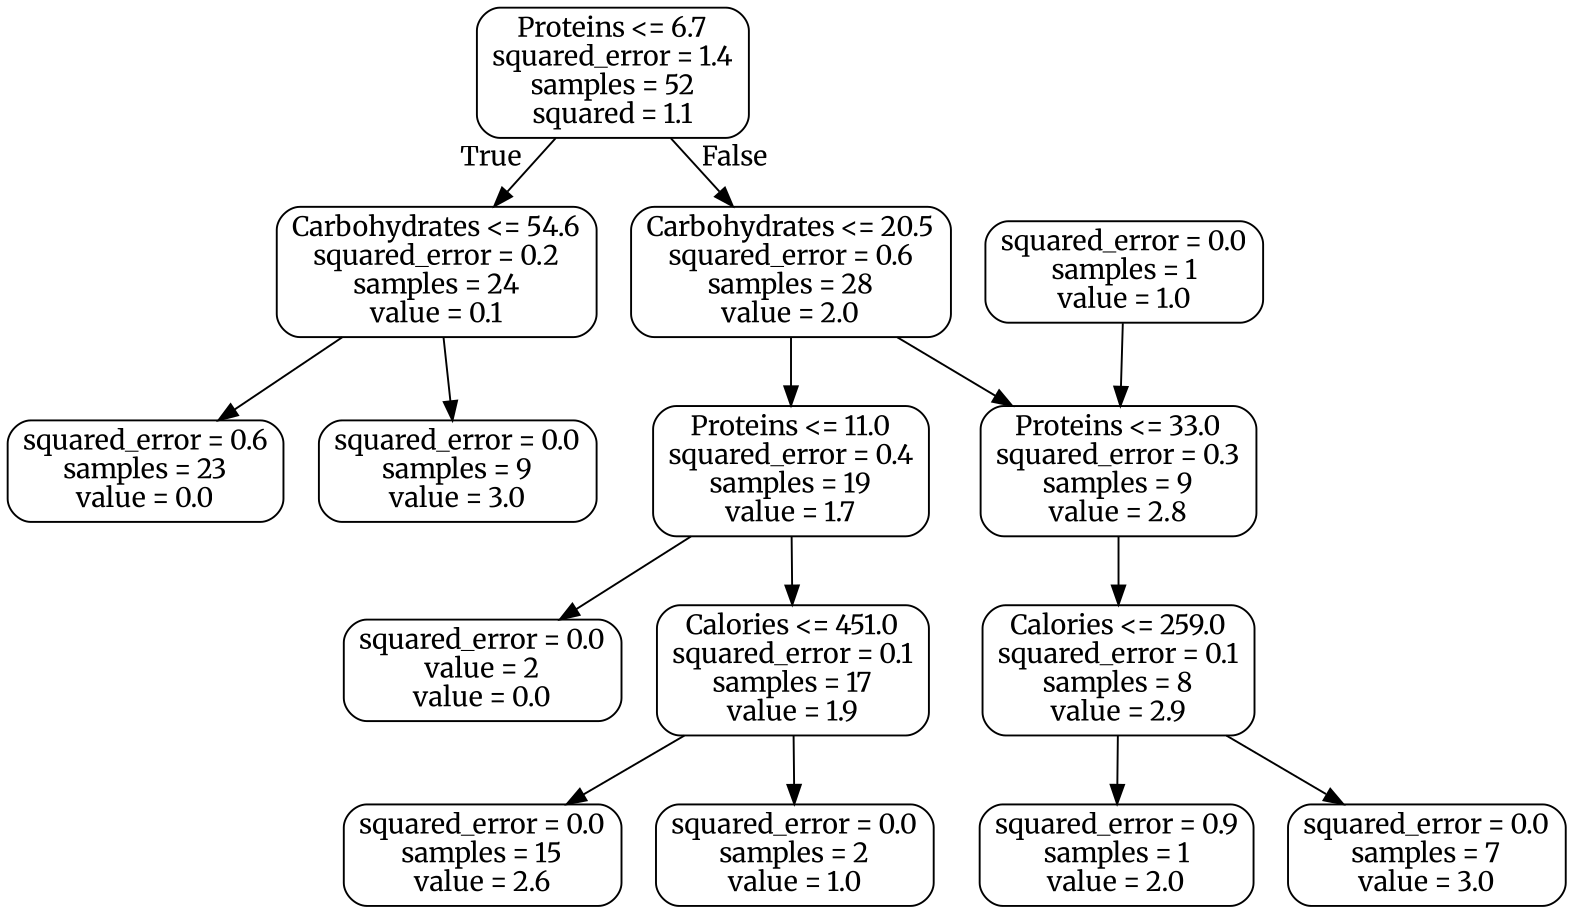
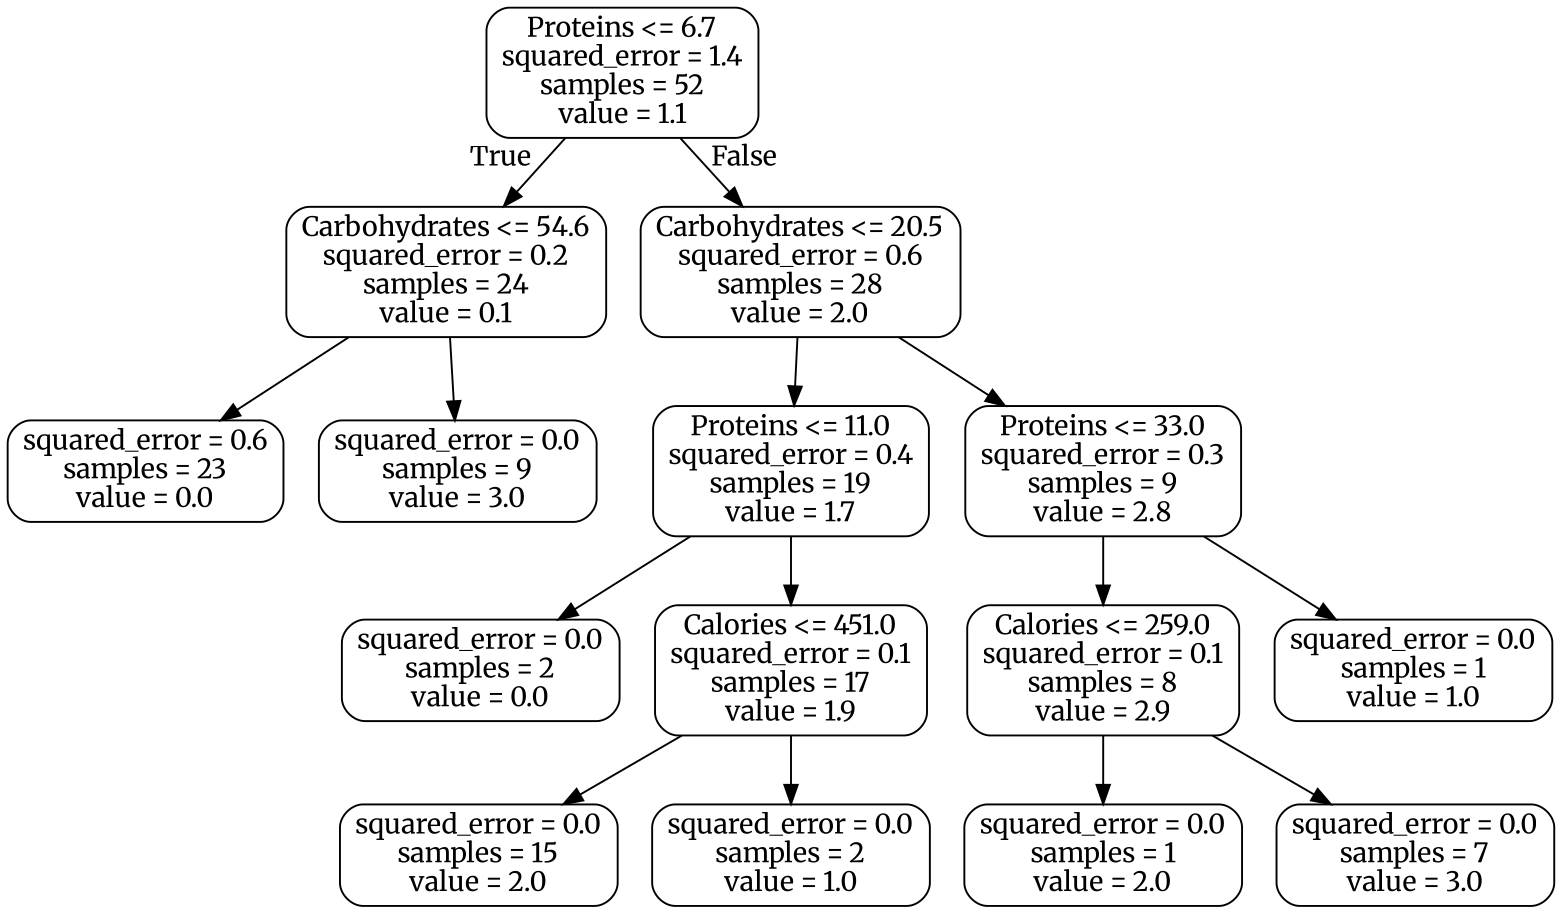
(613, 73) -> (622, 73)
(1122, 355) -> (1262, 573)
(483, 670) -> (481, 670)
(483, 855) -> (479, 855)
(1117, 855) -> (1103, 855)
